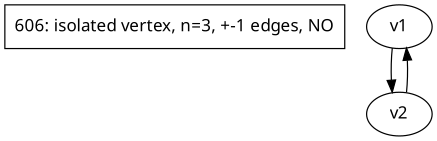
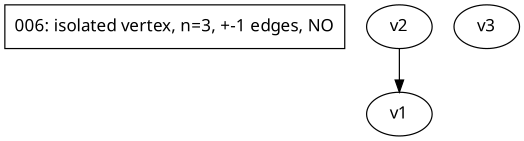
(175, 27) -> (175, 27)
none -> (487, 27)
(391, 64) -> none
